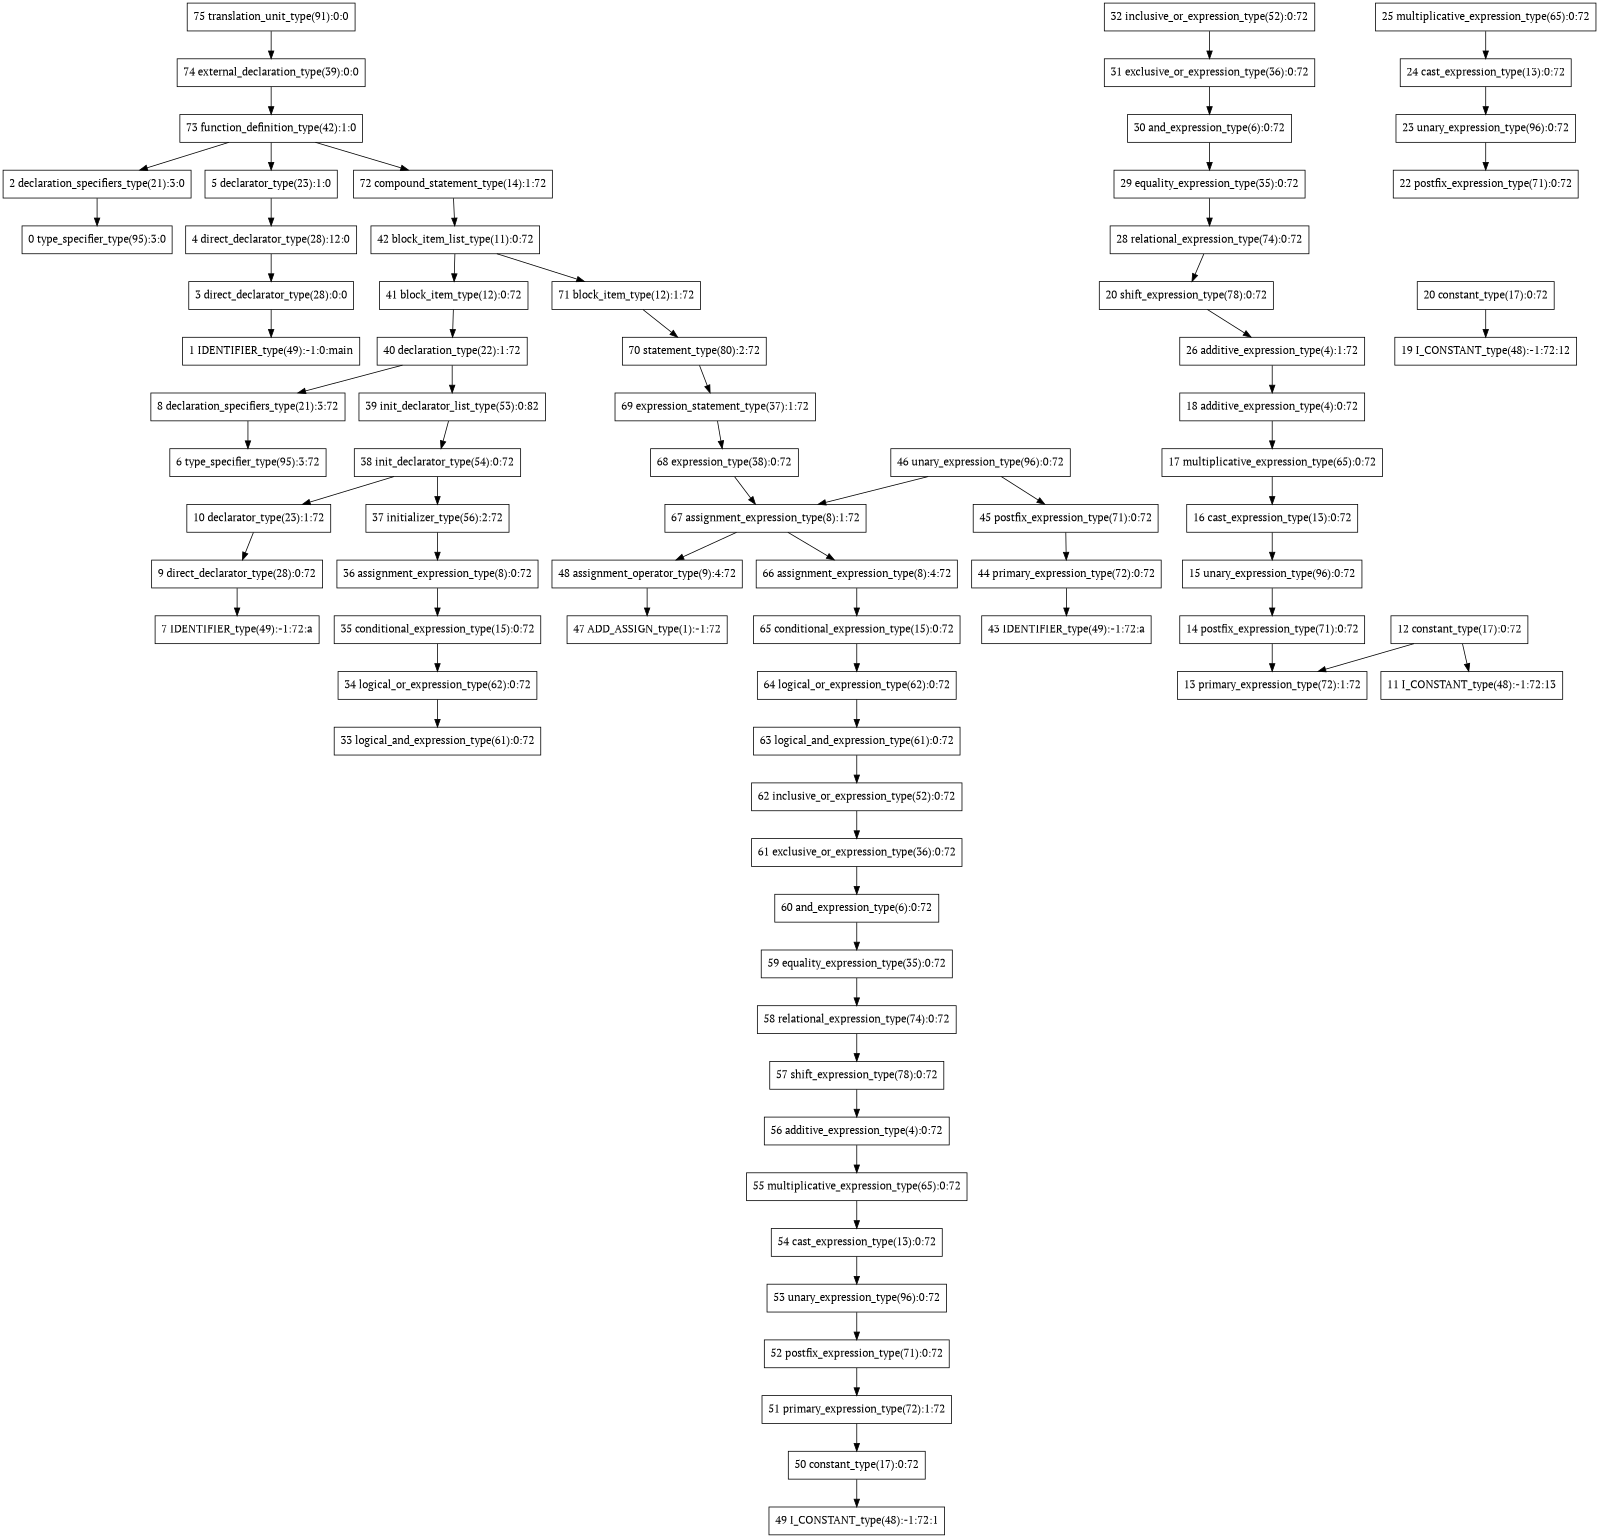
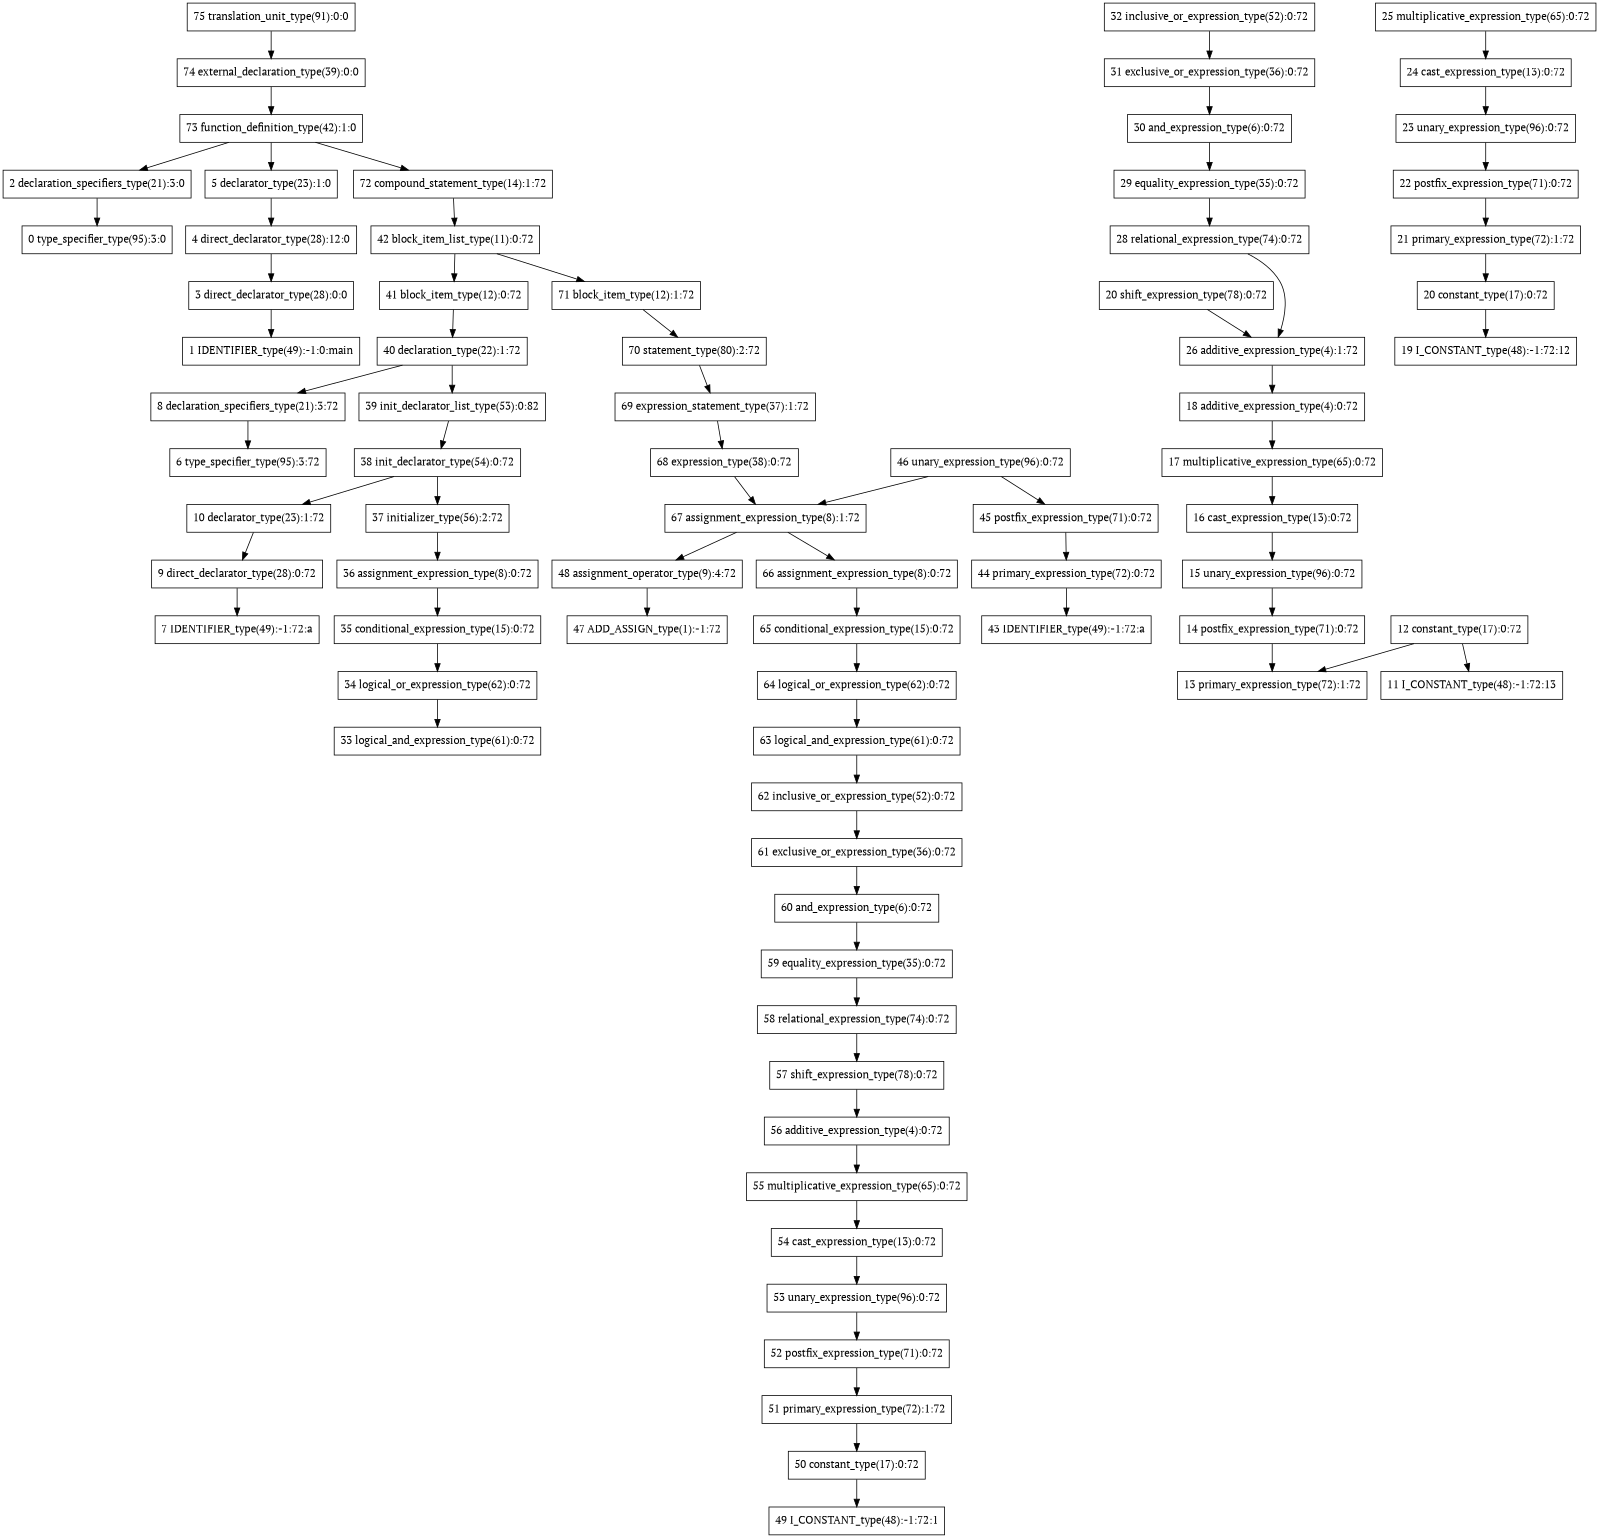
none -> (1486, 240)
(1199, 264) -> (1281, 285)
(857, 574) -> (857, 574)
